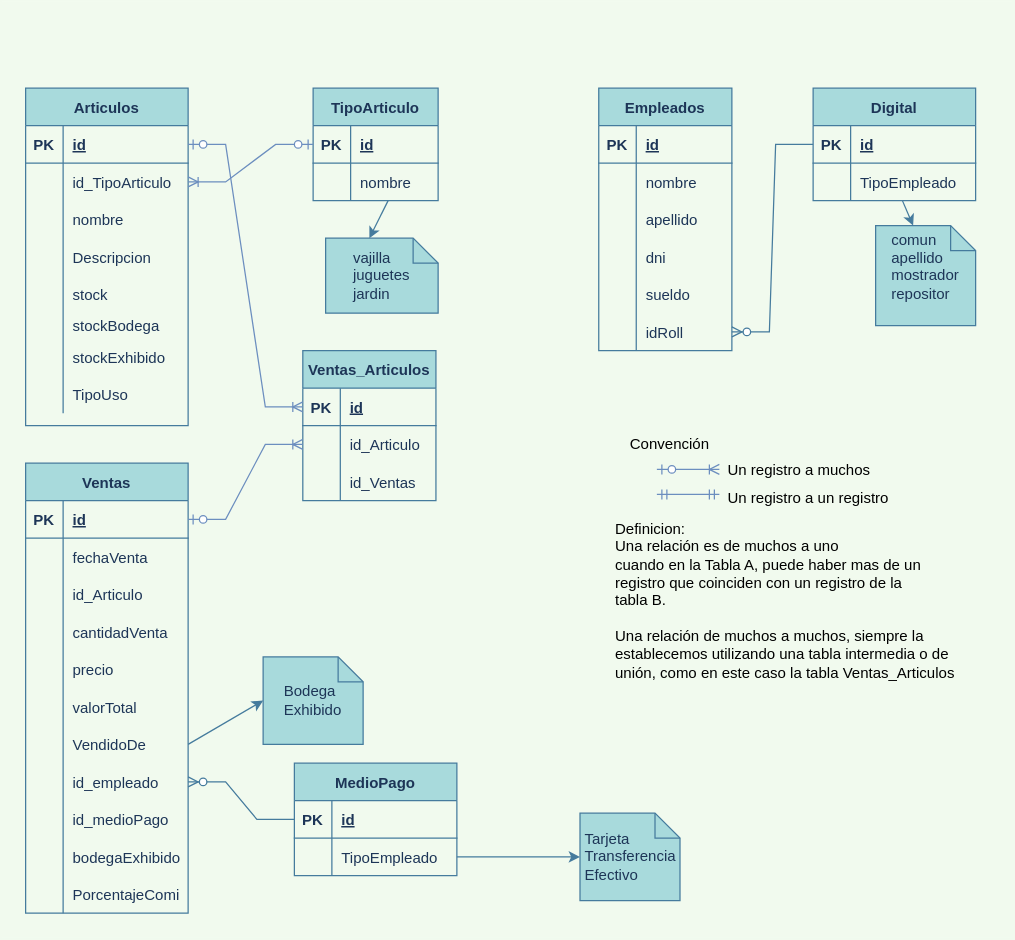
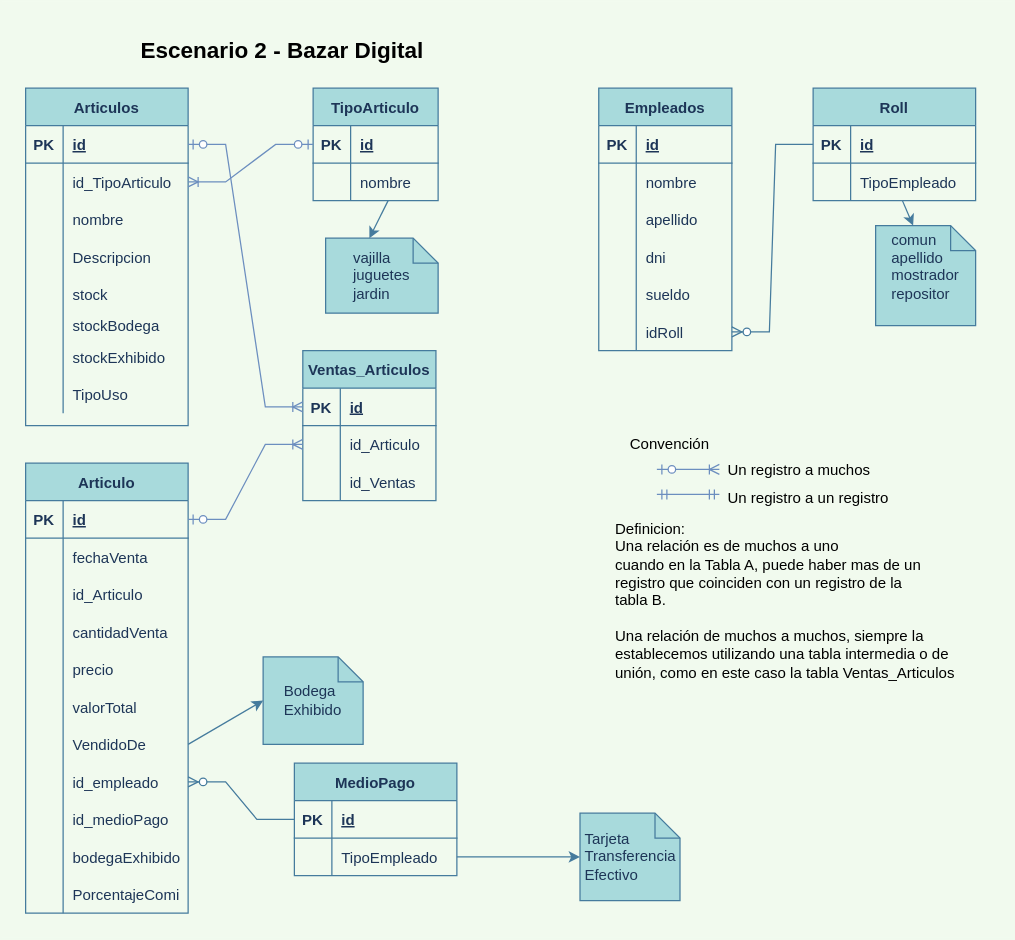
none -> (282, 51)
(894, 108) -> (894, 108)
(106, 483) -> (106, 483)
